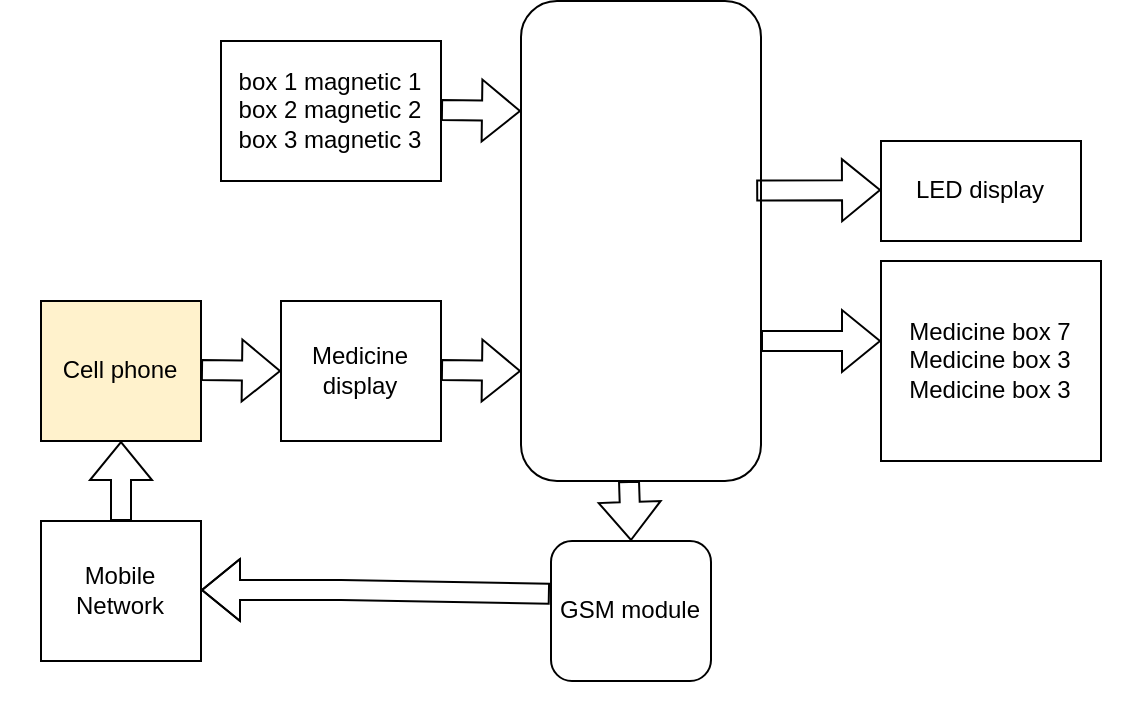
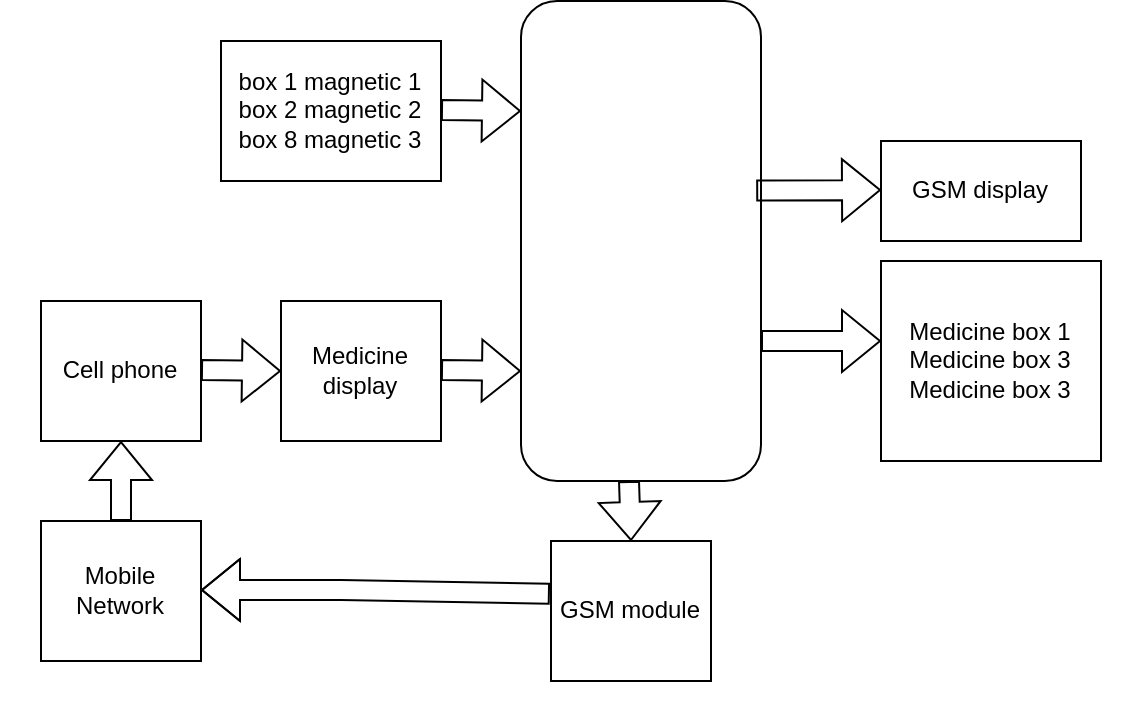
(331, 111) -> (331, 111)
(981, 191) -> (981, 191)
(991, 361) -> (991, 361)
(121, 371) -> (121, 371)
(631, 611) -> (631, 611)
